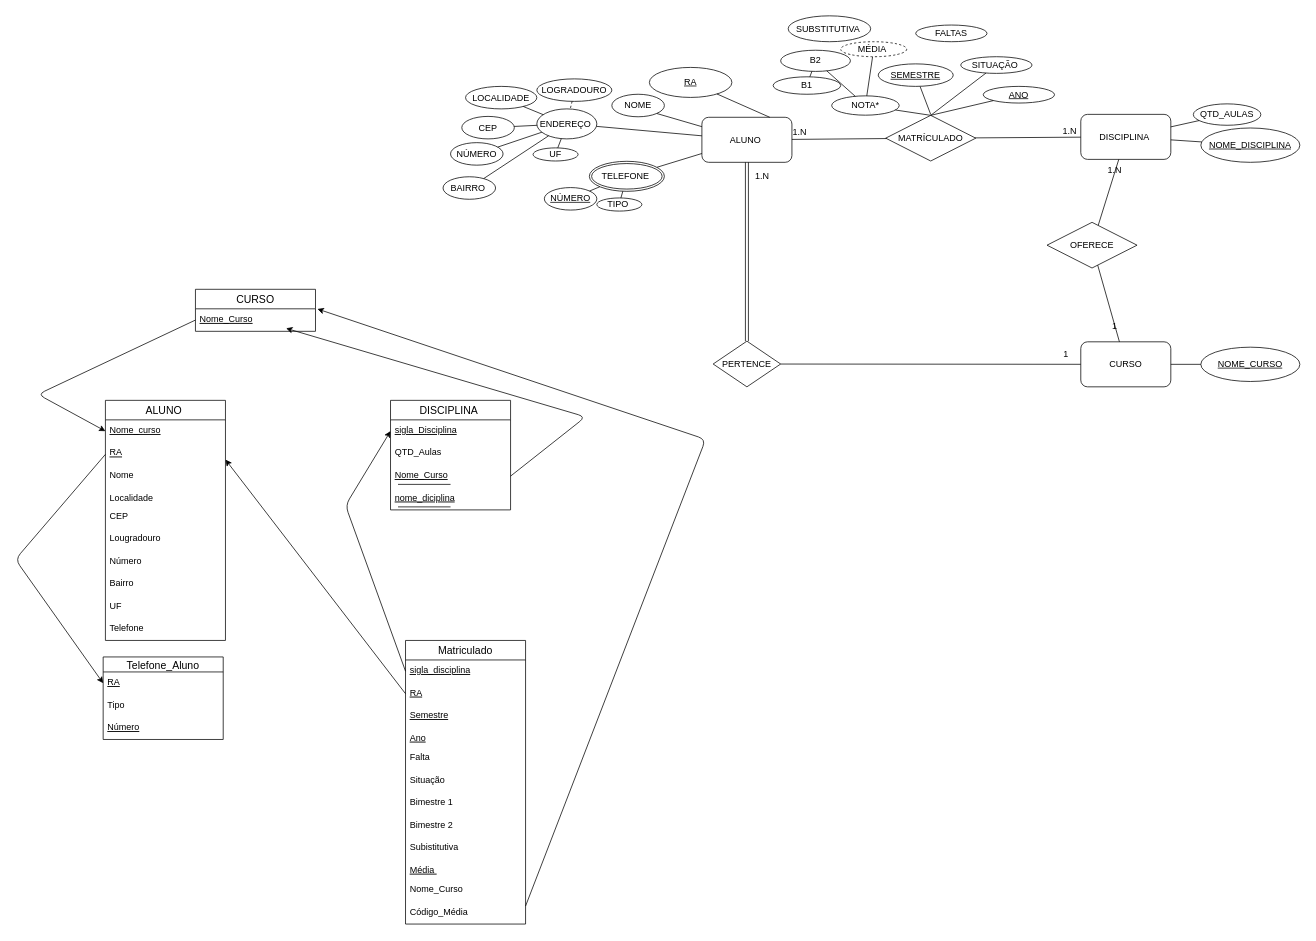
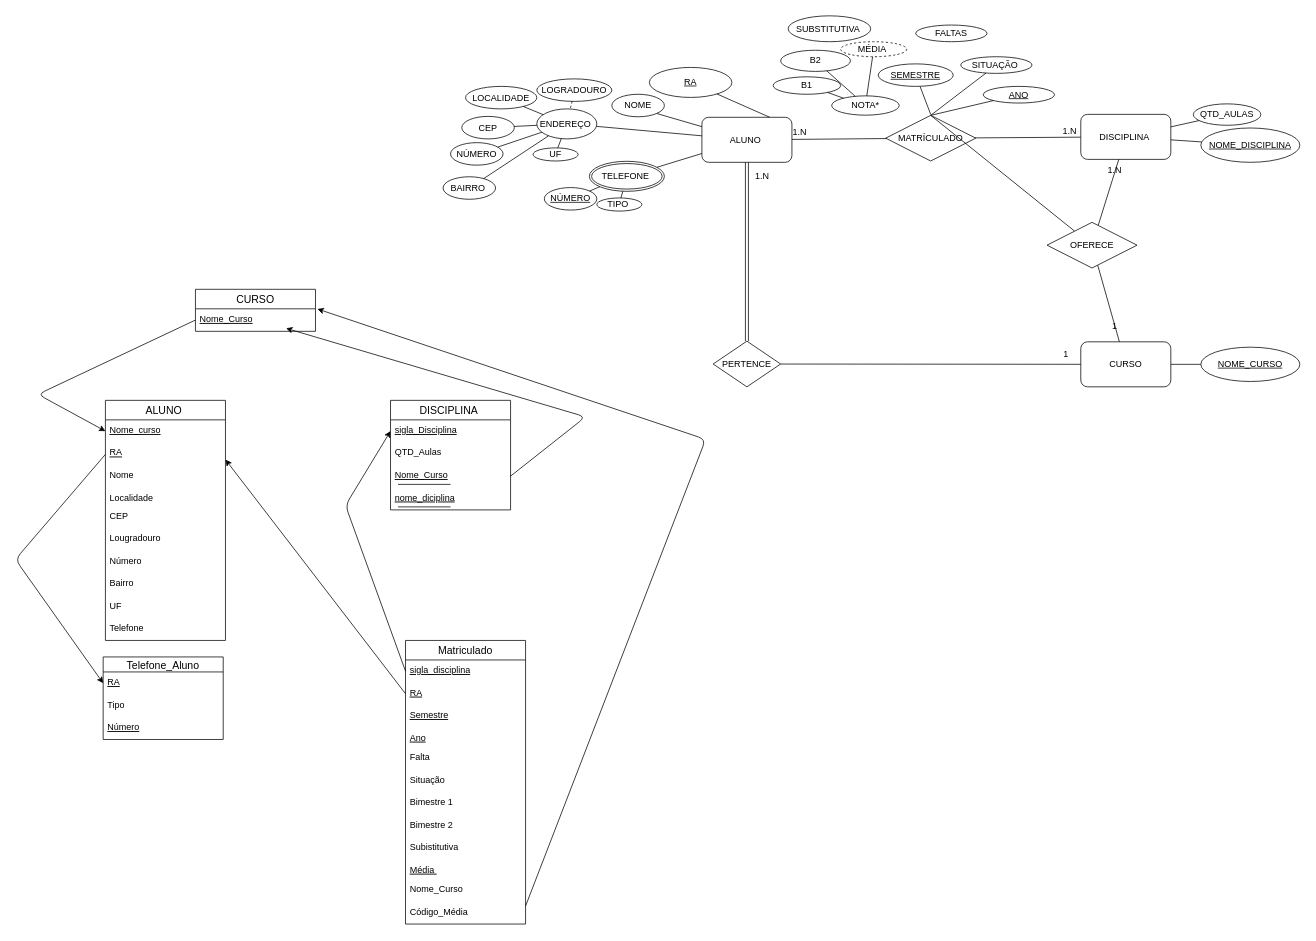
(810, 75) -> (835, 95)
(912, 112) -> (1003, 174)
